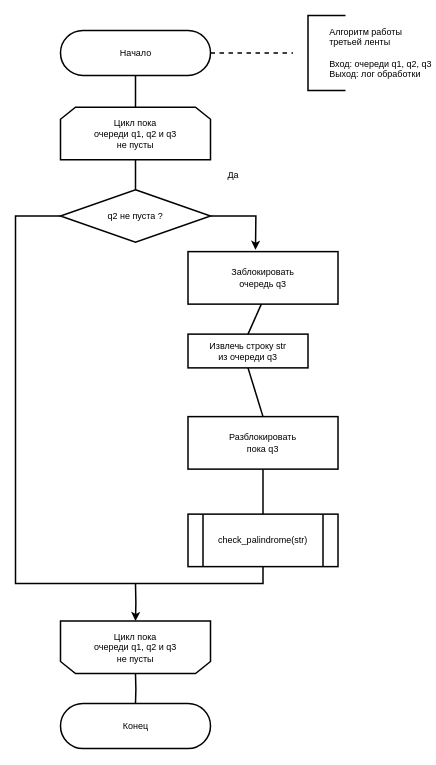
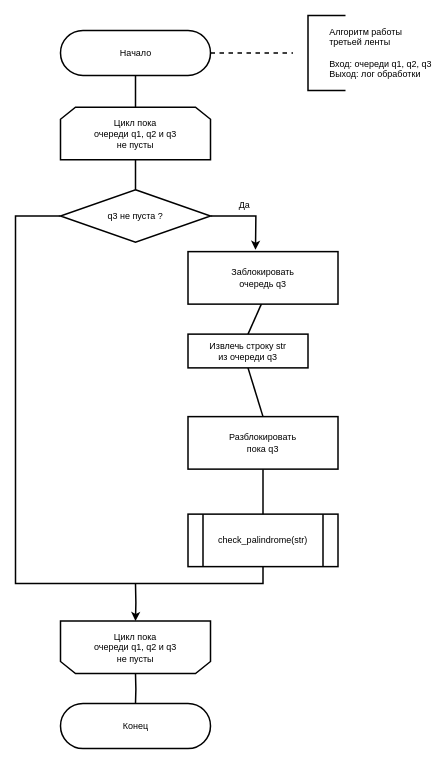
(233, 175) -> (244, 205)
(135, 216) -> (135, 216)
